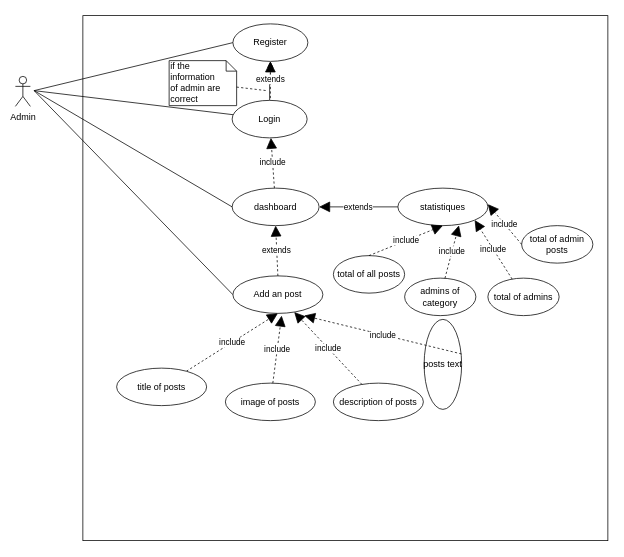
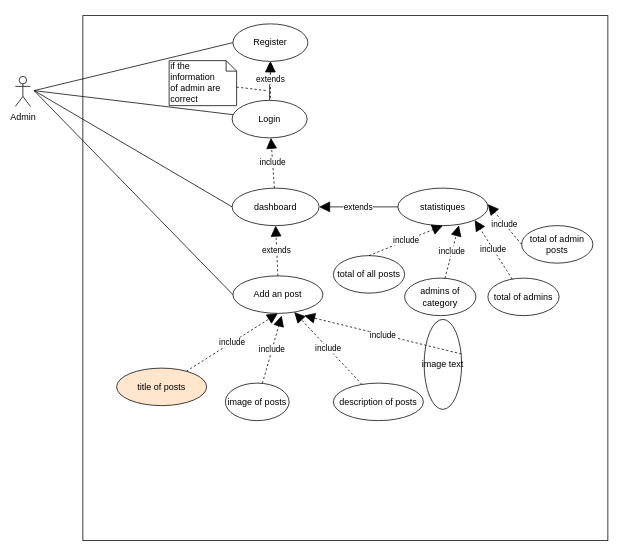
(443, 364) -> (443, 364)
(162, 387) -> (162, 387)
(270, 402) -> (257, 402)
